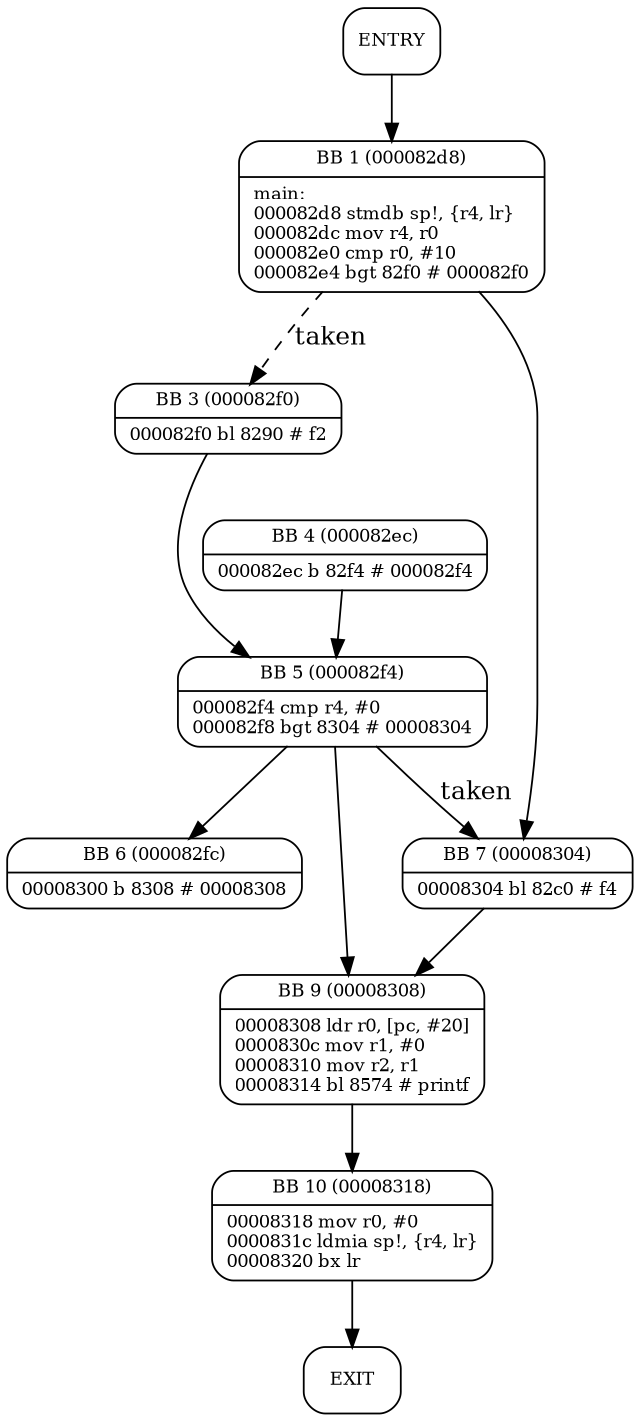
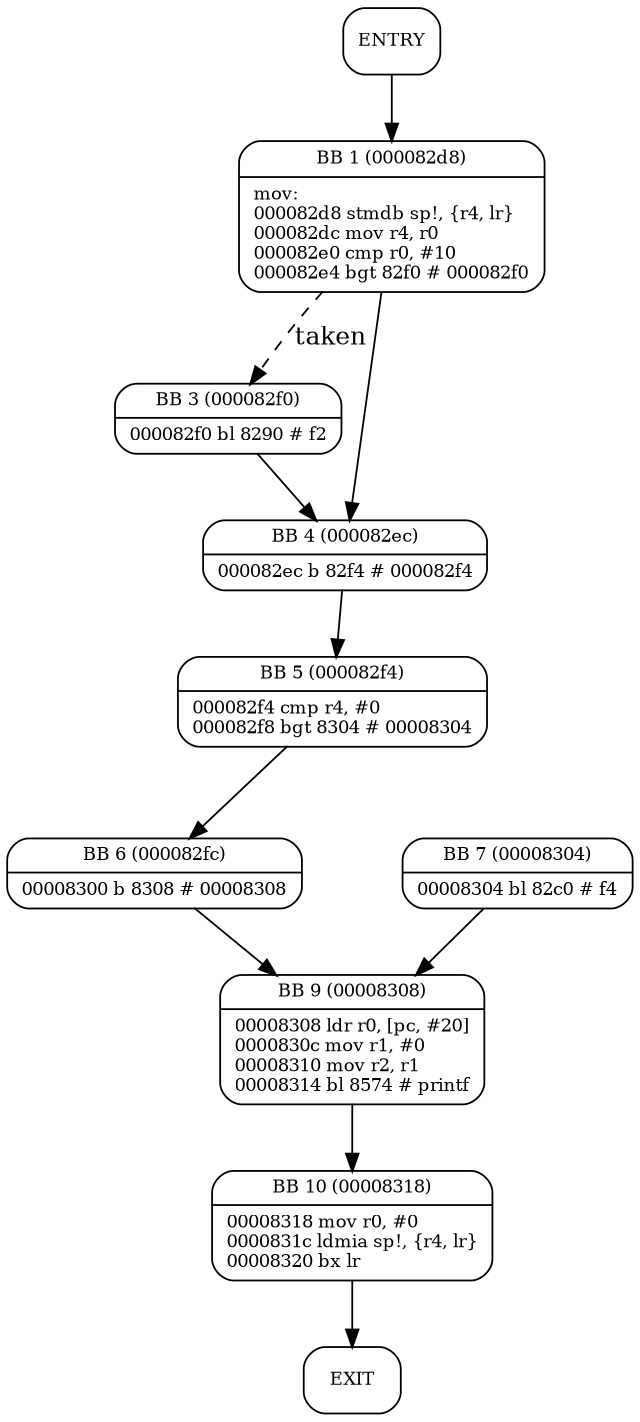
(279, 194) -> (276, 194)
(537, 548) -> (367, 397)
(178, 557) -> (281, 480)
(419, 787) -> none
(341, 852) -> (228, 936)
